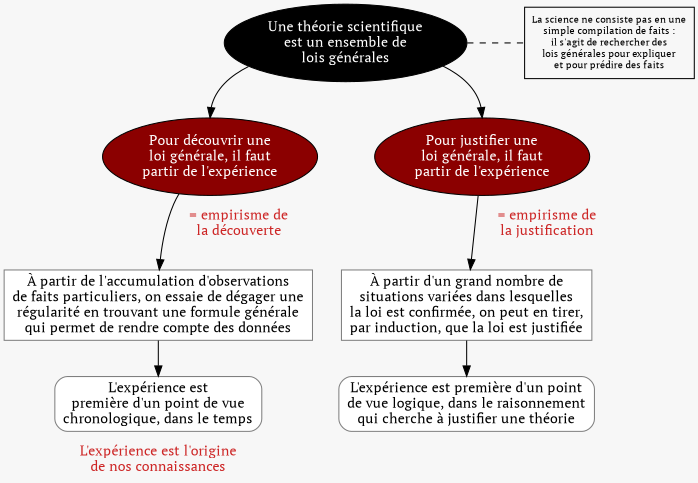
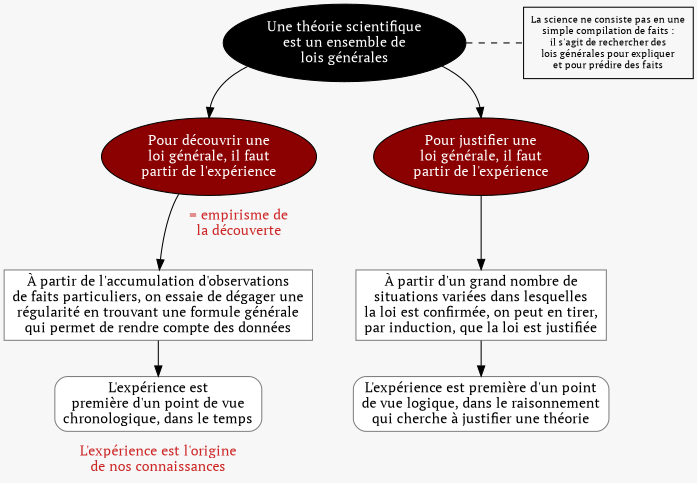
(547, 223) -> none
